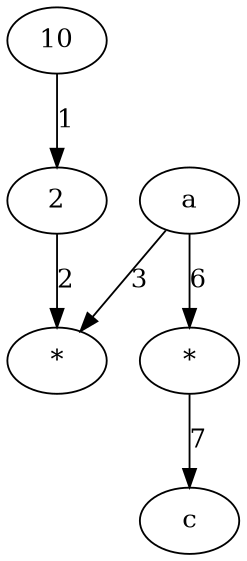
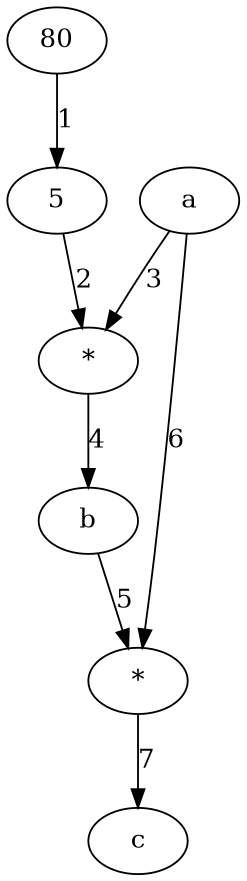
(57, 40) -> (57, 40)
(57, 201) -> (57, 201)
none -> (88, 521)
